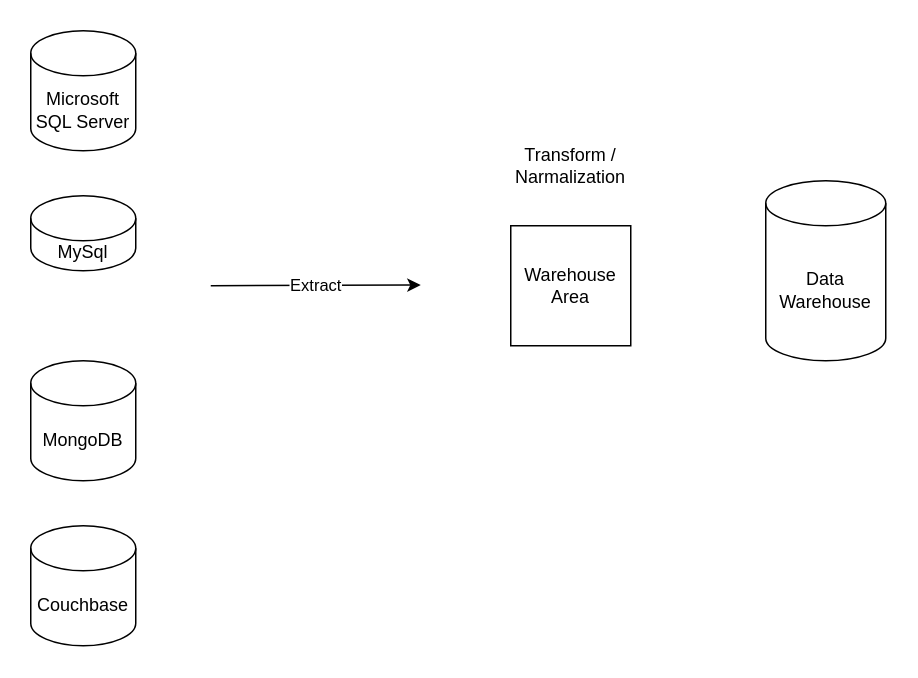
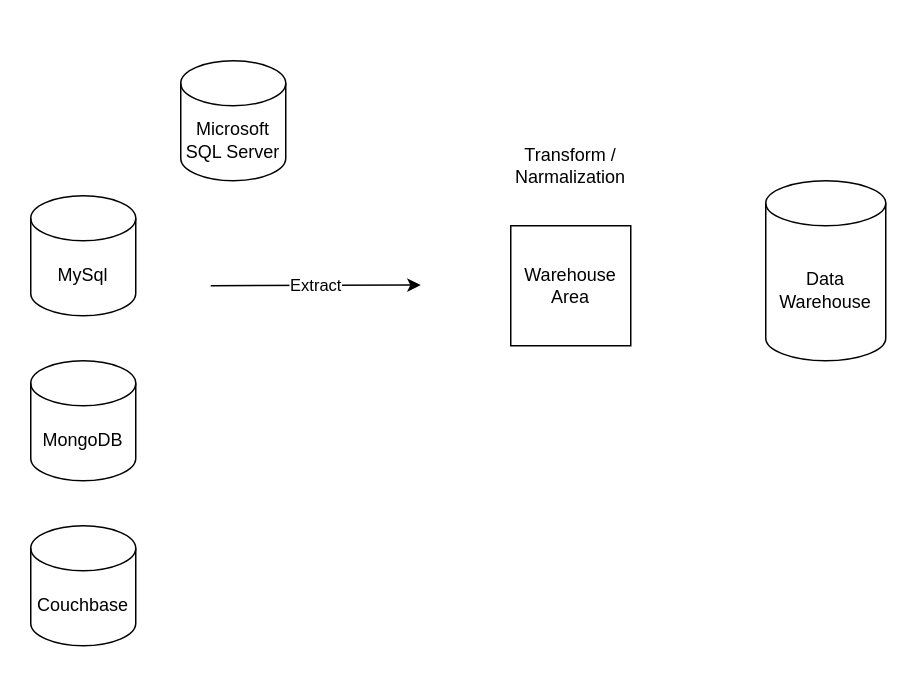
(83, 91) -> (233, 121)
(83, 233) -> (83, 256)
